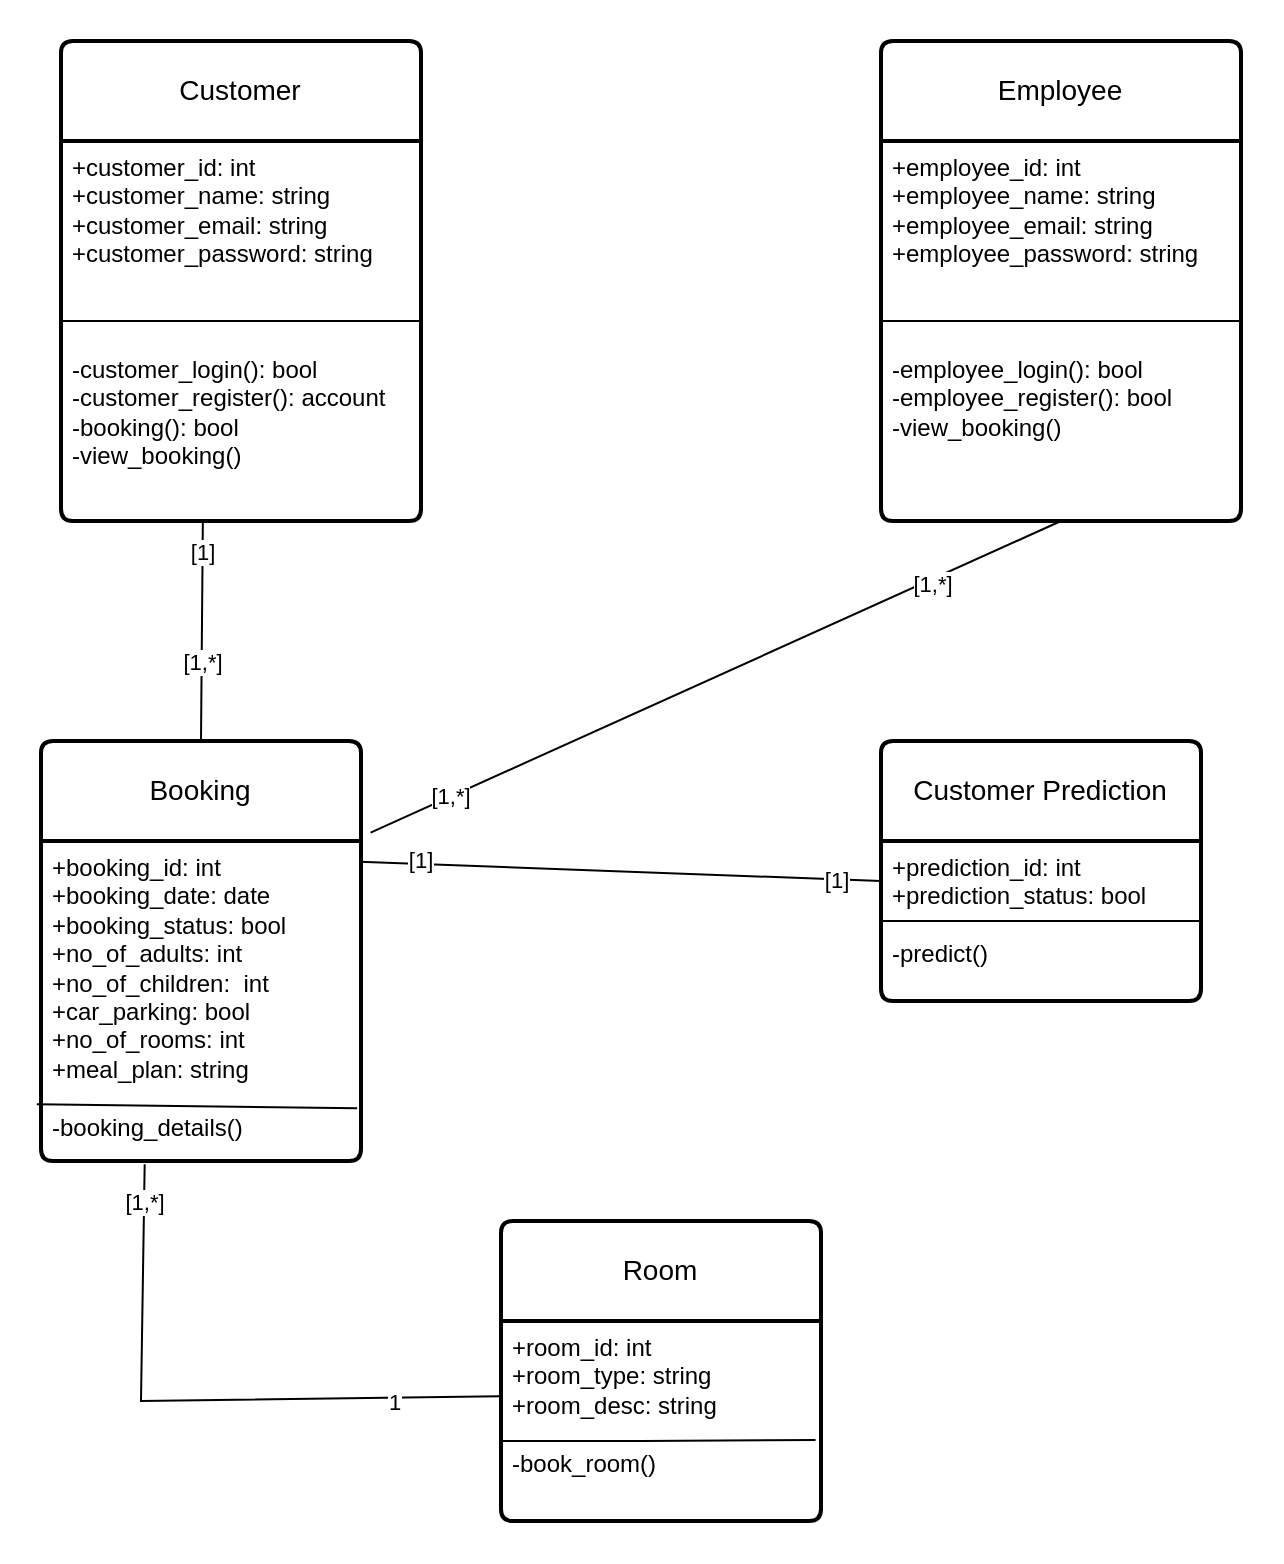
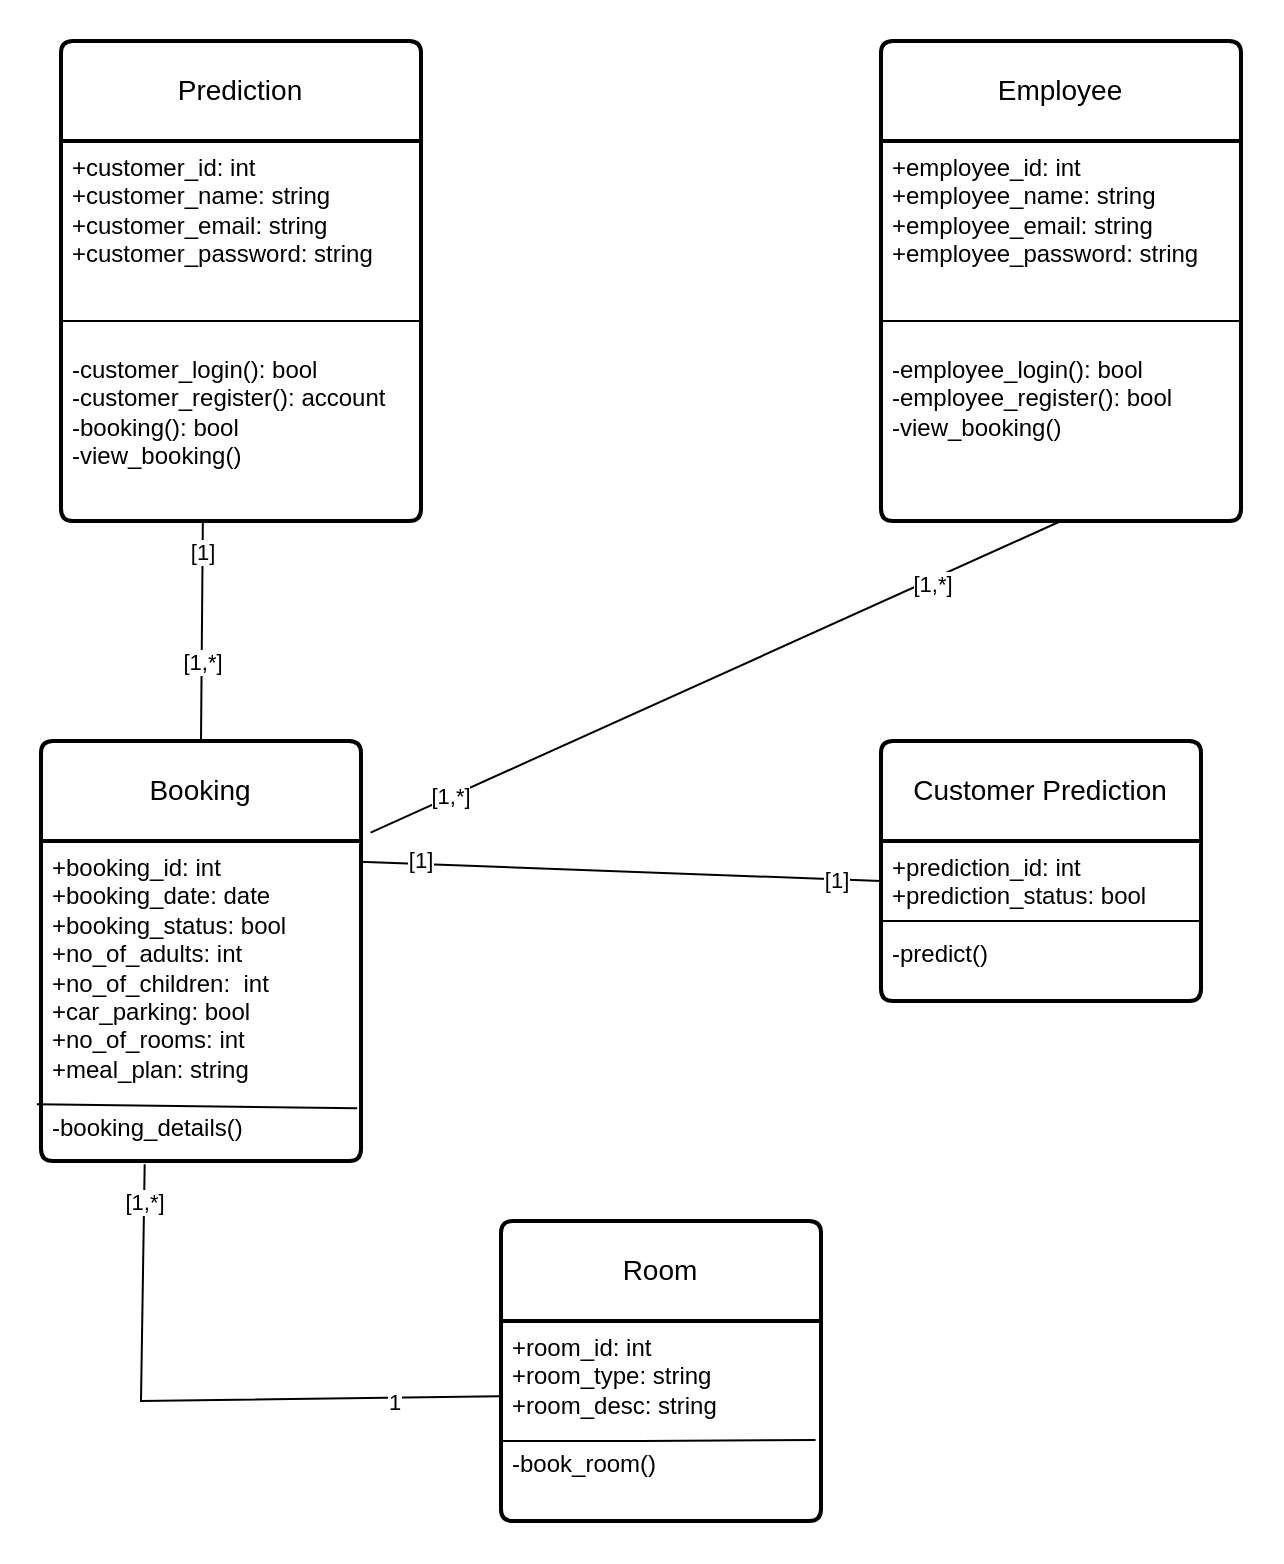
(241, 91) -> (241, 91)
